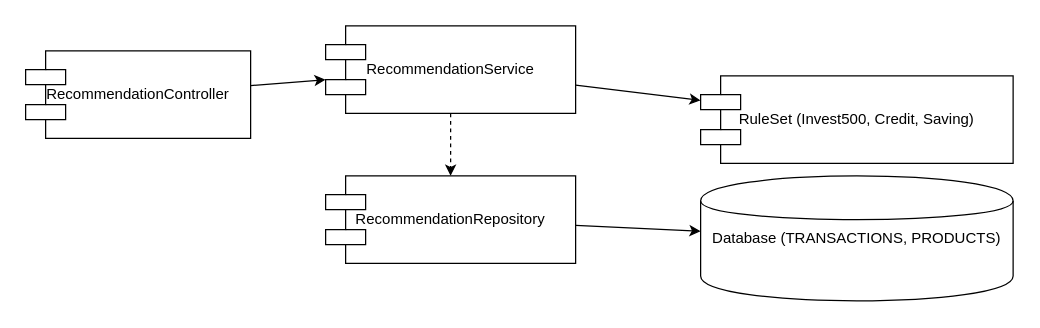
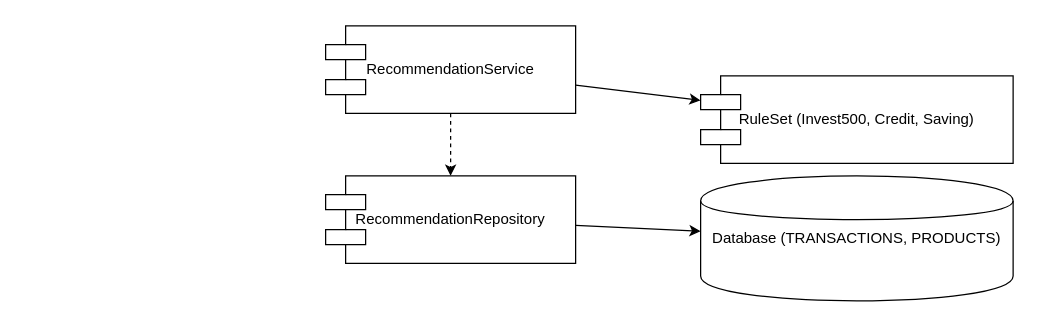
(284, 83) -> none
(138, 94) -> none
